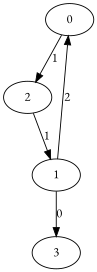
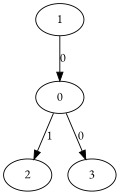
(67, 97) -> (63, 58)
(40, 132) -> none
(56, 209) -> (74, 132)
